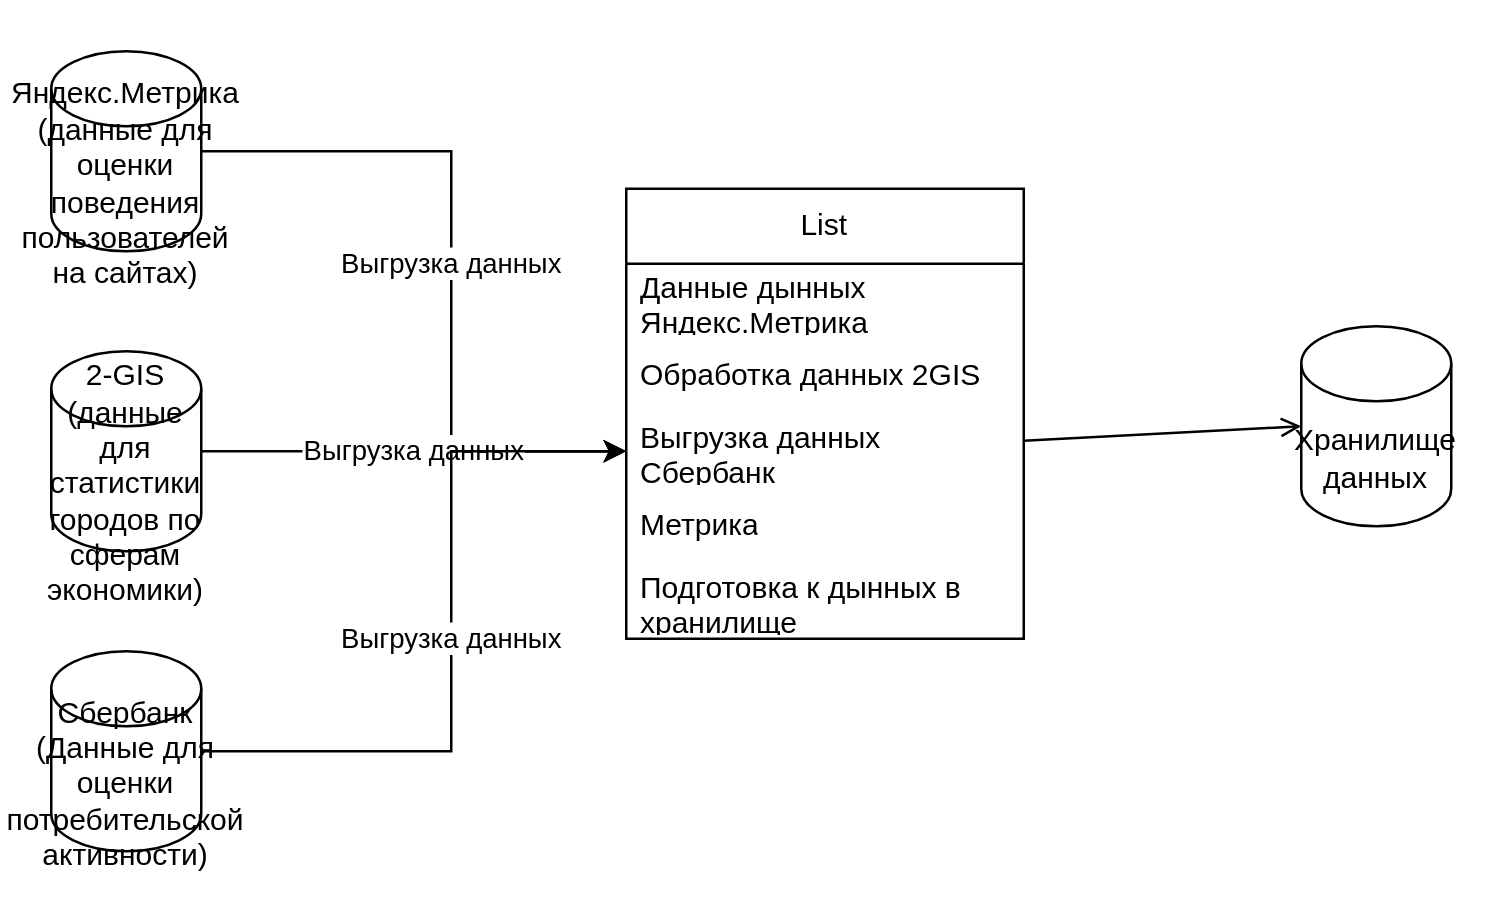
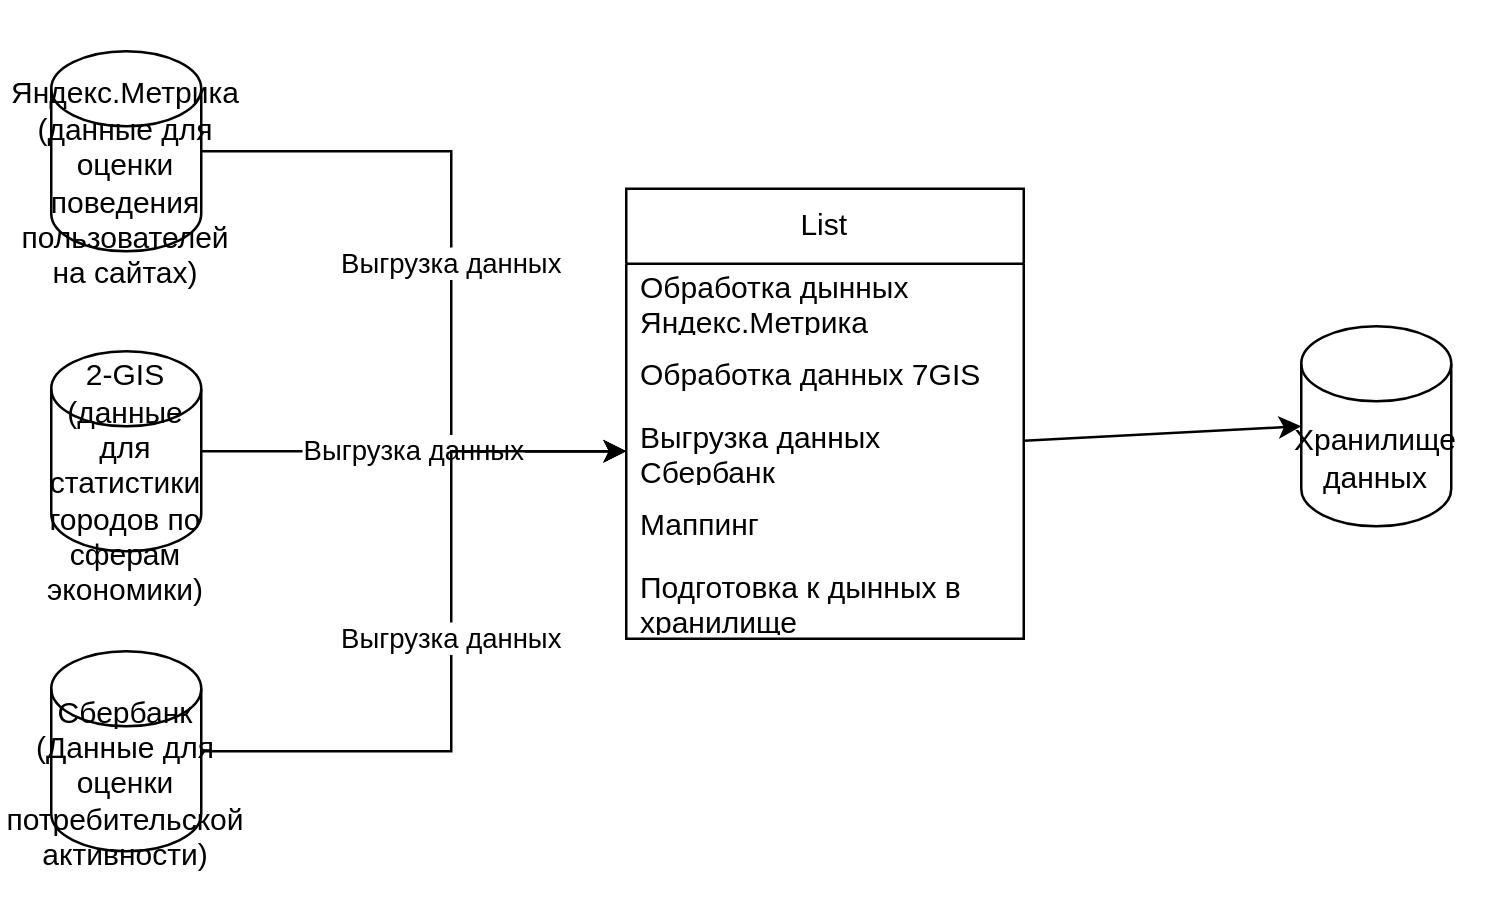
(828, 301) -> (828, 301)
(810, 376) -> (810, 376)
(1287, 427) -> (1283, 427)
(700, 526) -> (700, 526)
